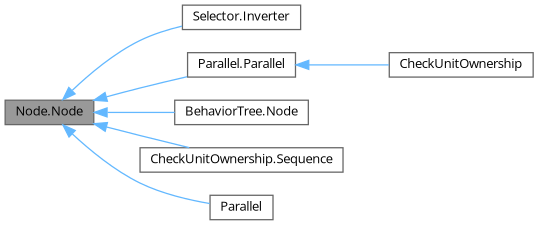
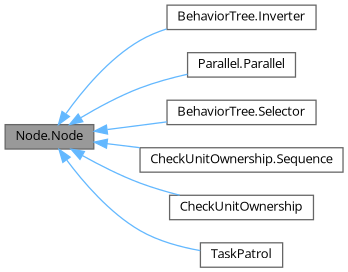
(242, 17) -> (242, 17)
(349, 65) -> (130, 179)
(242, 112) -> (242, 112)
(242, 207) -> (242, 255)
